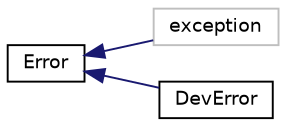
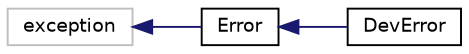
(129, 46) -> (177, 27)
